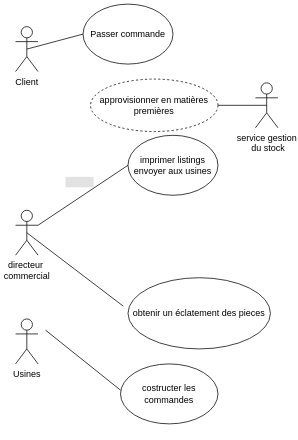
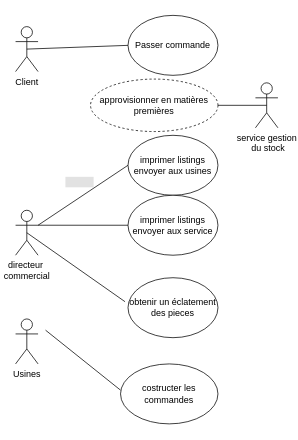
(128, 34) -> (173, 45)
none -> (84, 225)
none -> (173, 225)
(199, 314) -> (173, 308)
